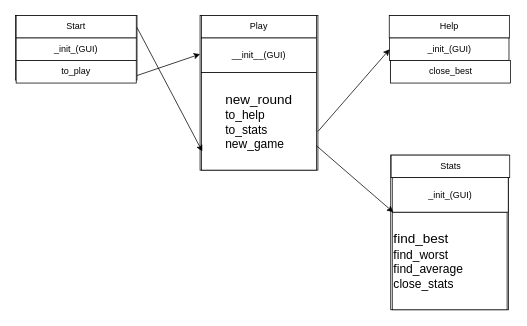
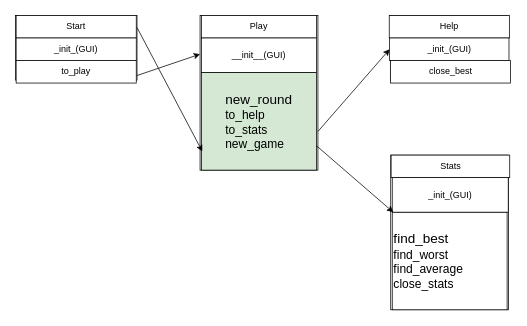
(259, 121) -> (259, 121)
